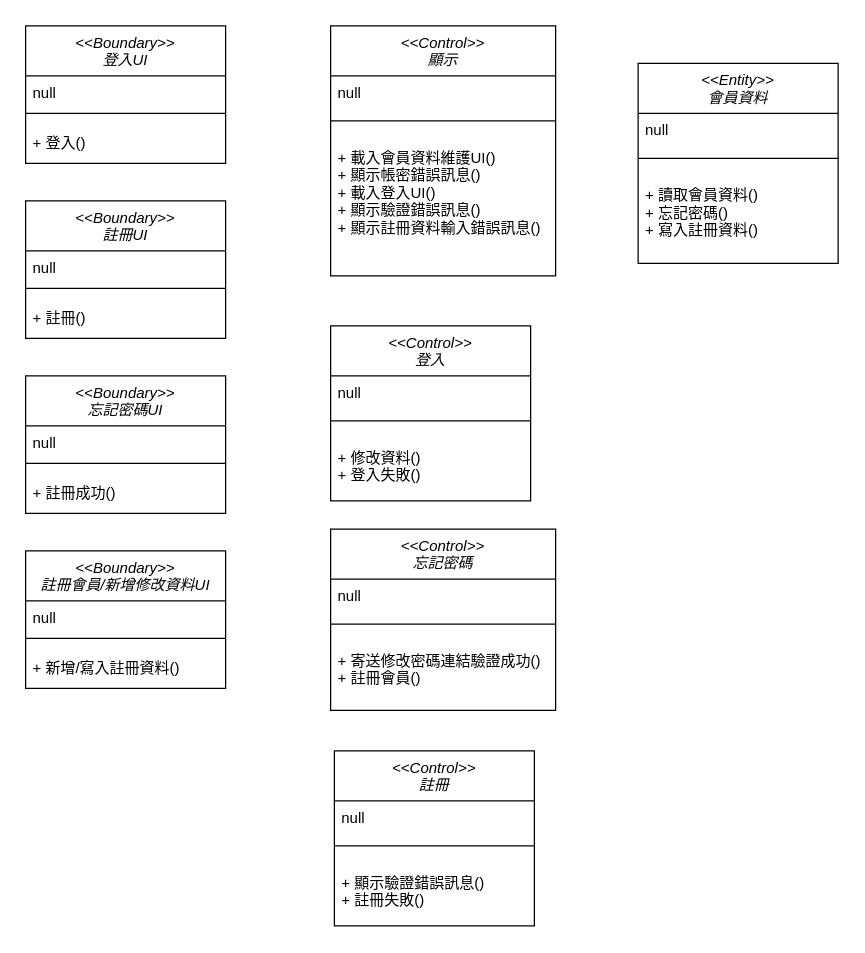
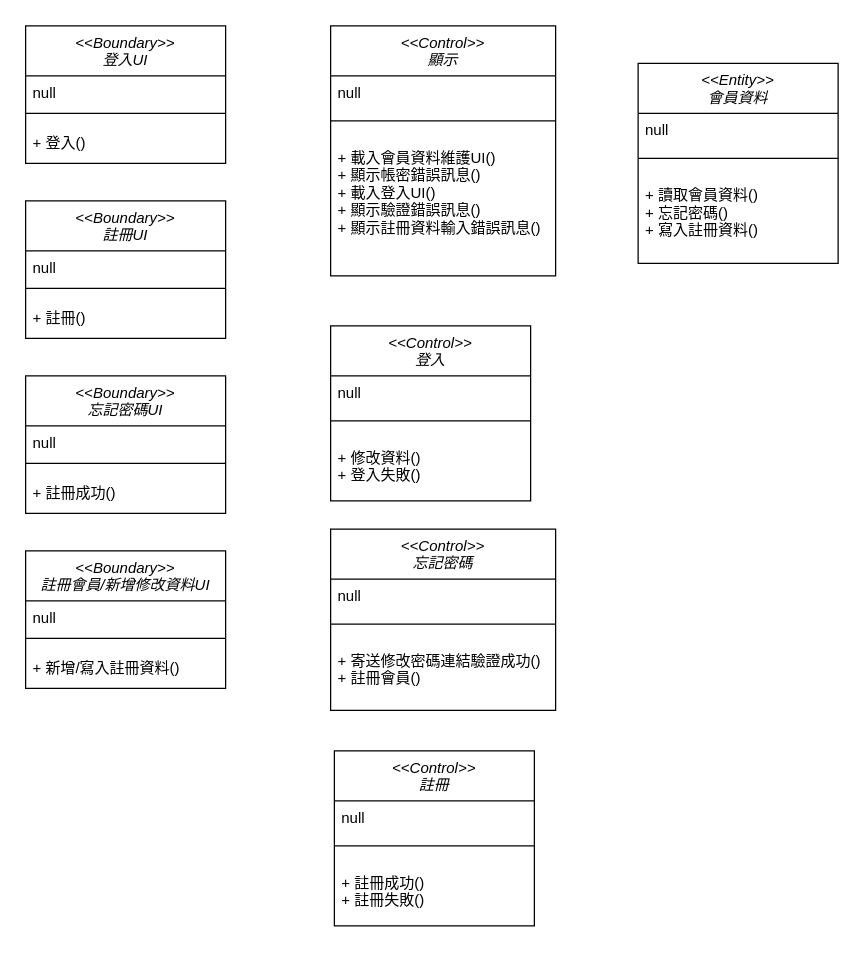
(416, 883) -> (386, 883)
